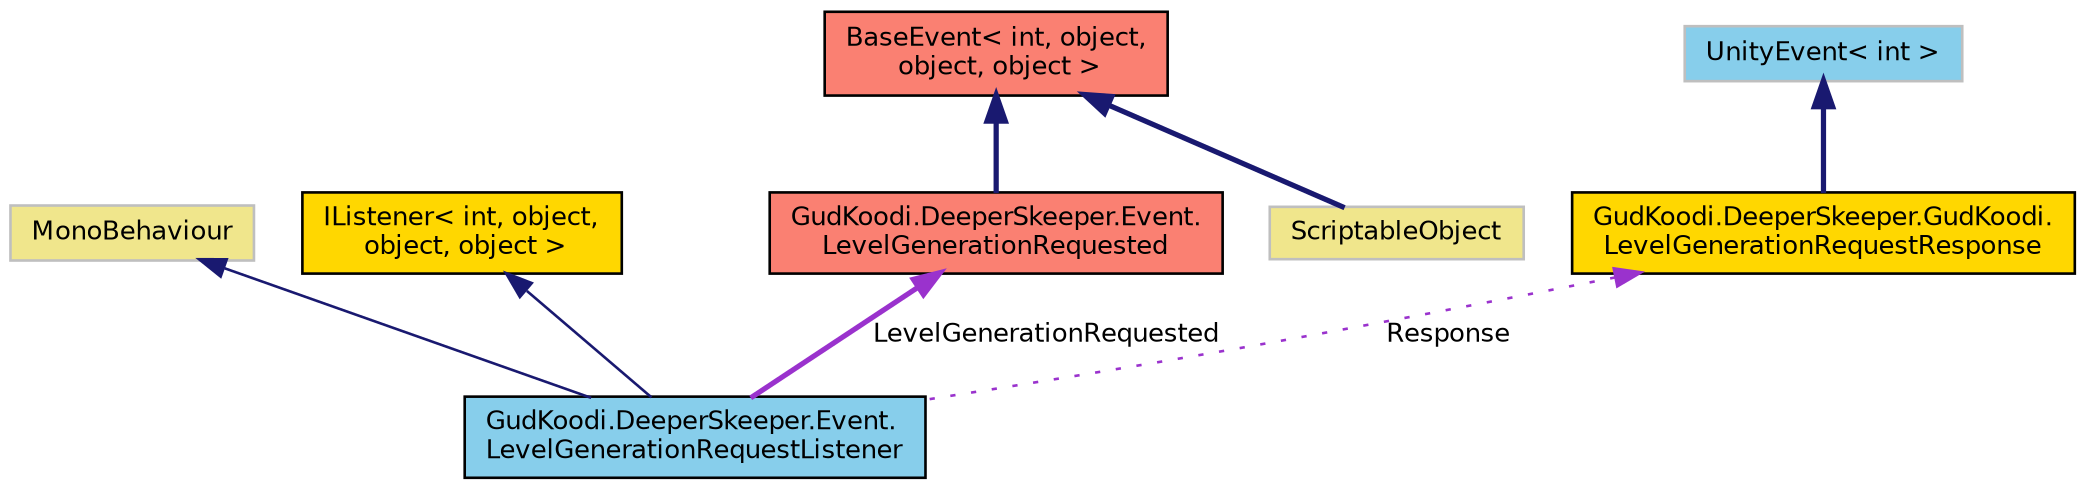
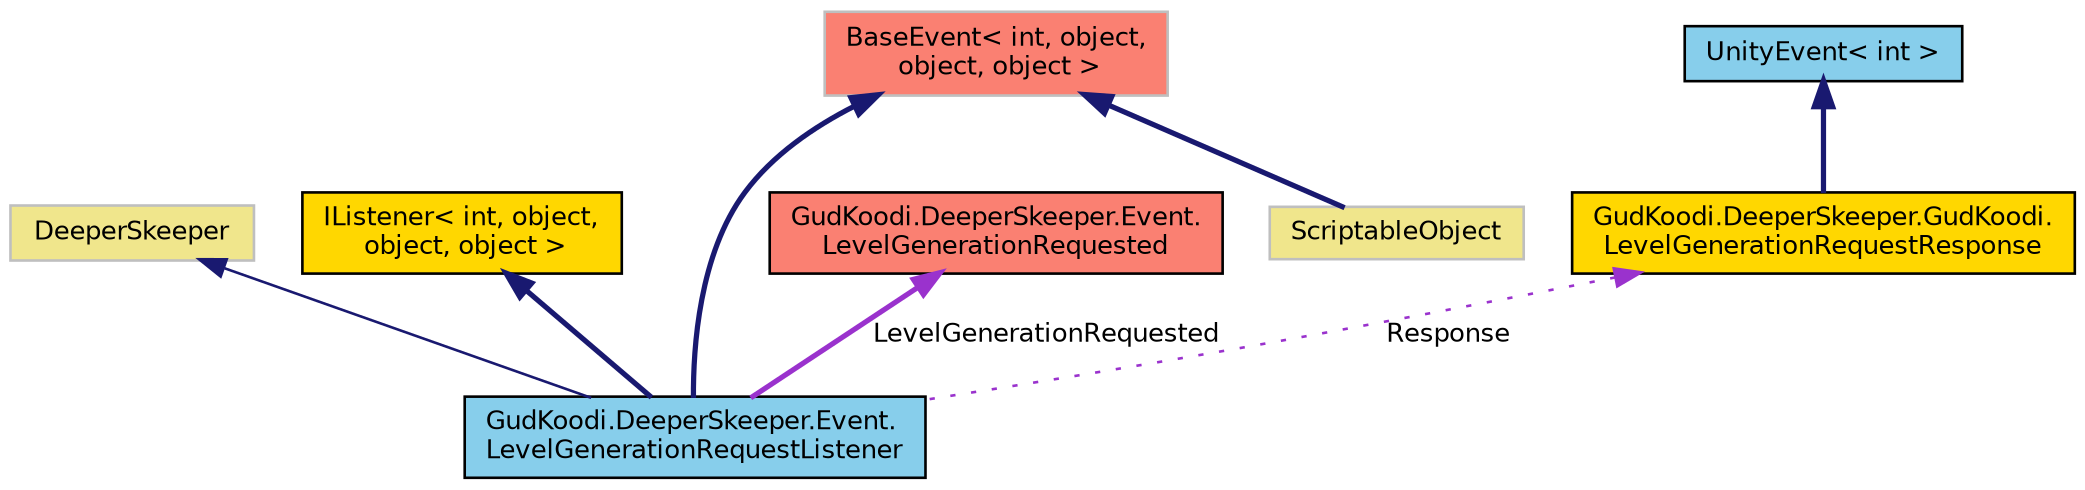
(996, 54) -> (996, 54)
(1823, 54) -> (1823, 54)
(996, 157) -> (726, 224)
(132, 233) -> (132, 233)
(589, 344) -> (589, 344)
